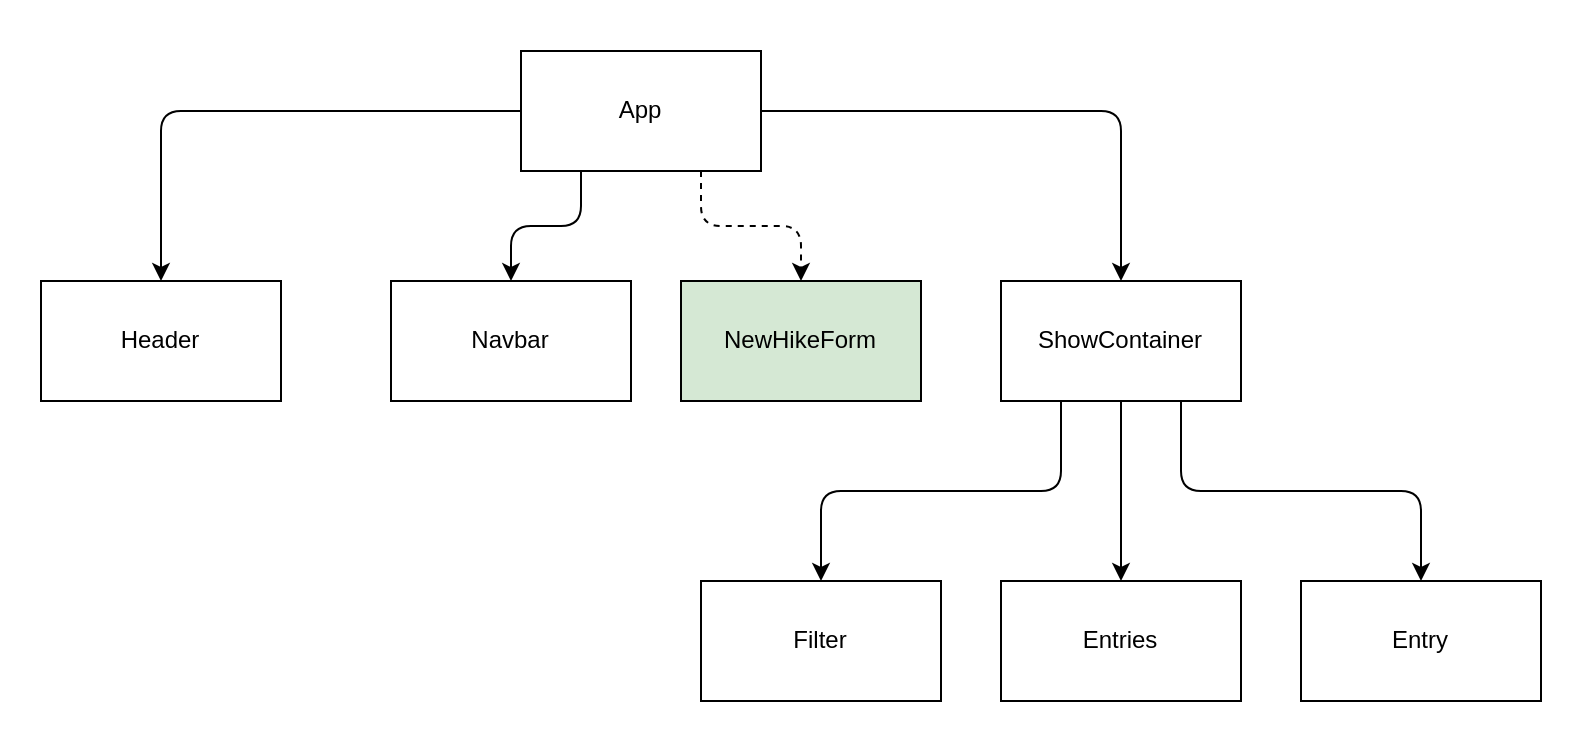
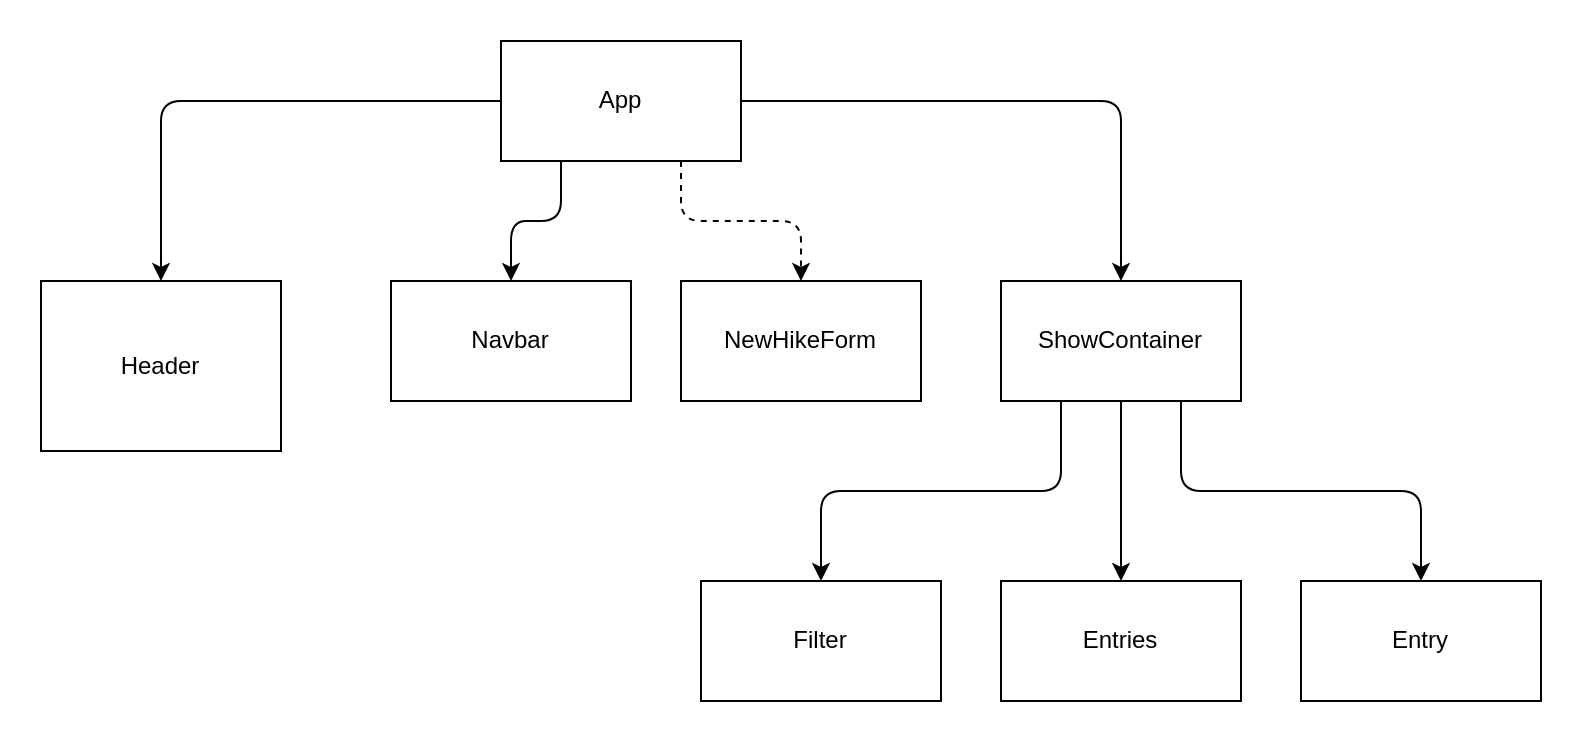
(641, 111) -> (621, 101)
(161, 341) -> (161, 366)
(801, 341) -> (801, 341)
